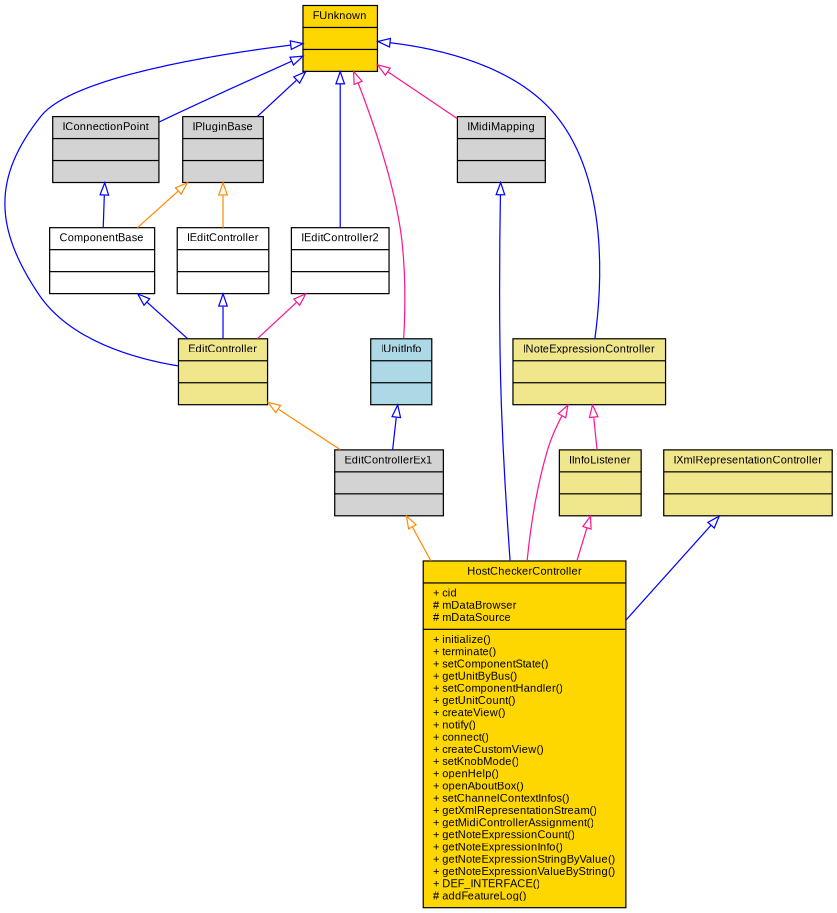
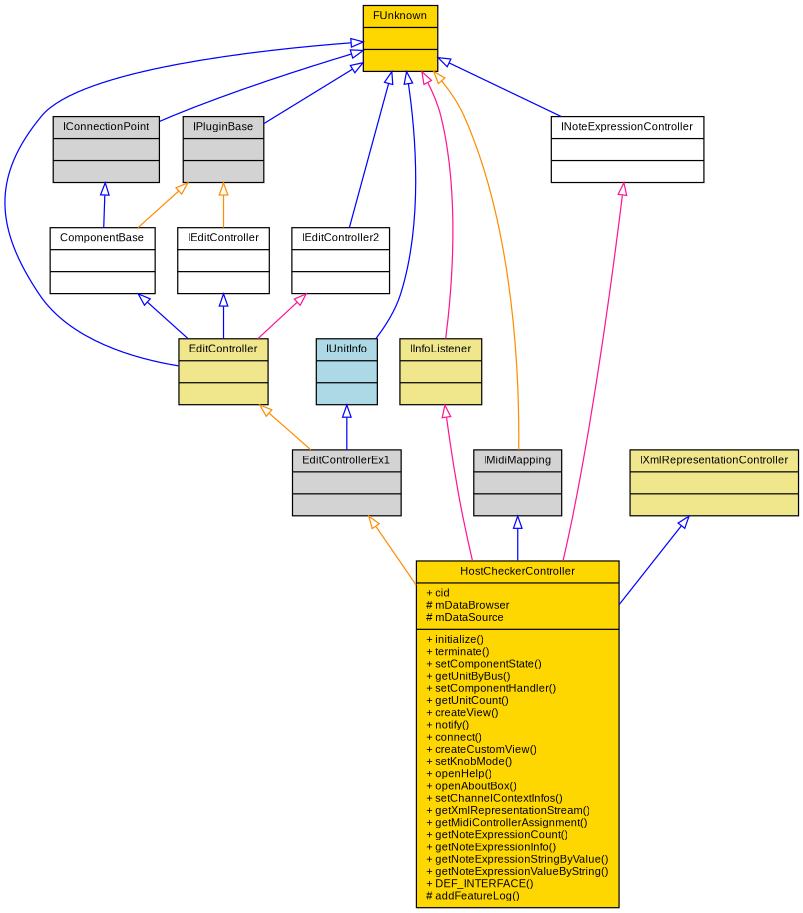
(423, 95) -> (505, 259)
(397, 208) -> (414, 215)
(589, 372) -> (628, 150)
(595, 434) -> (453, 209)
